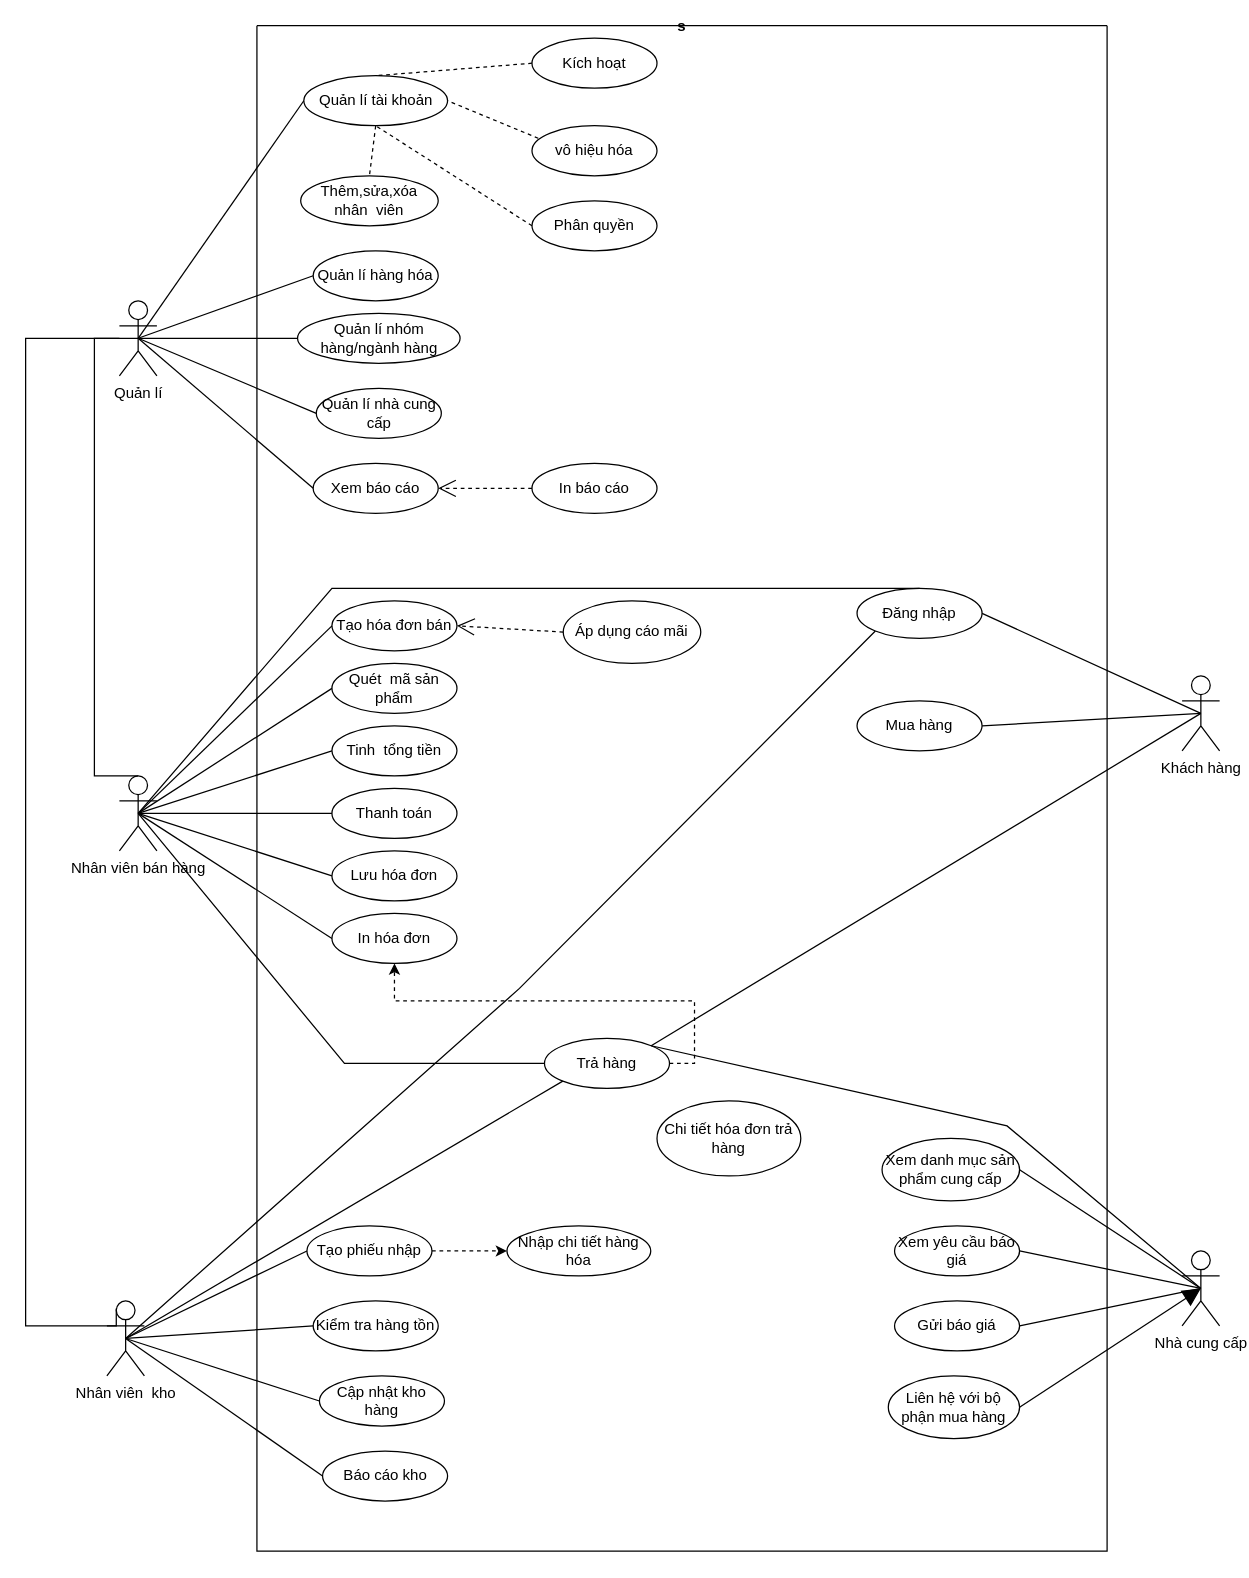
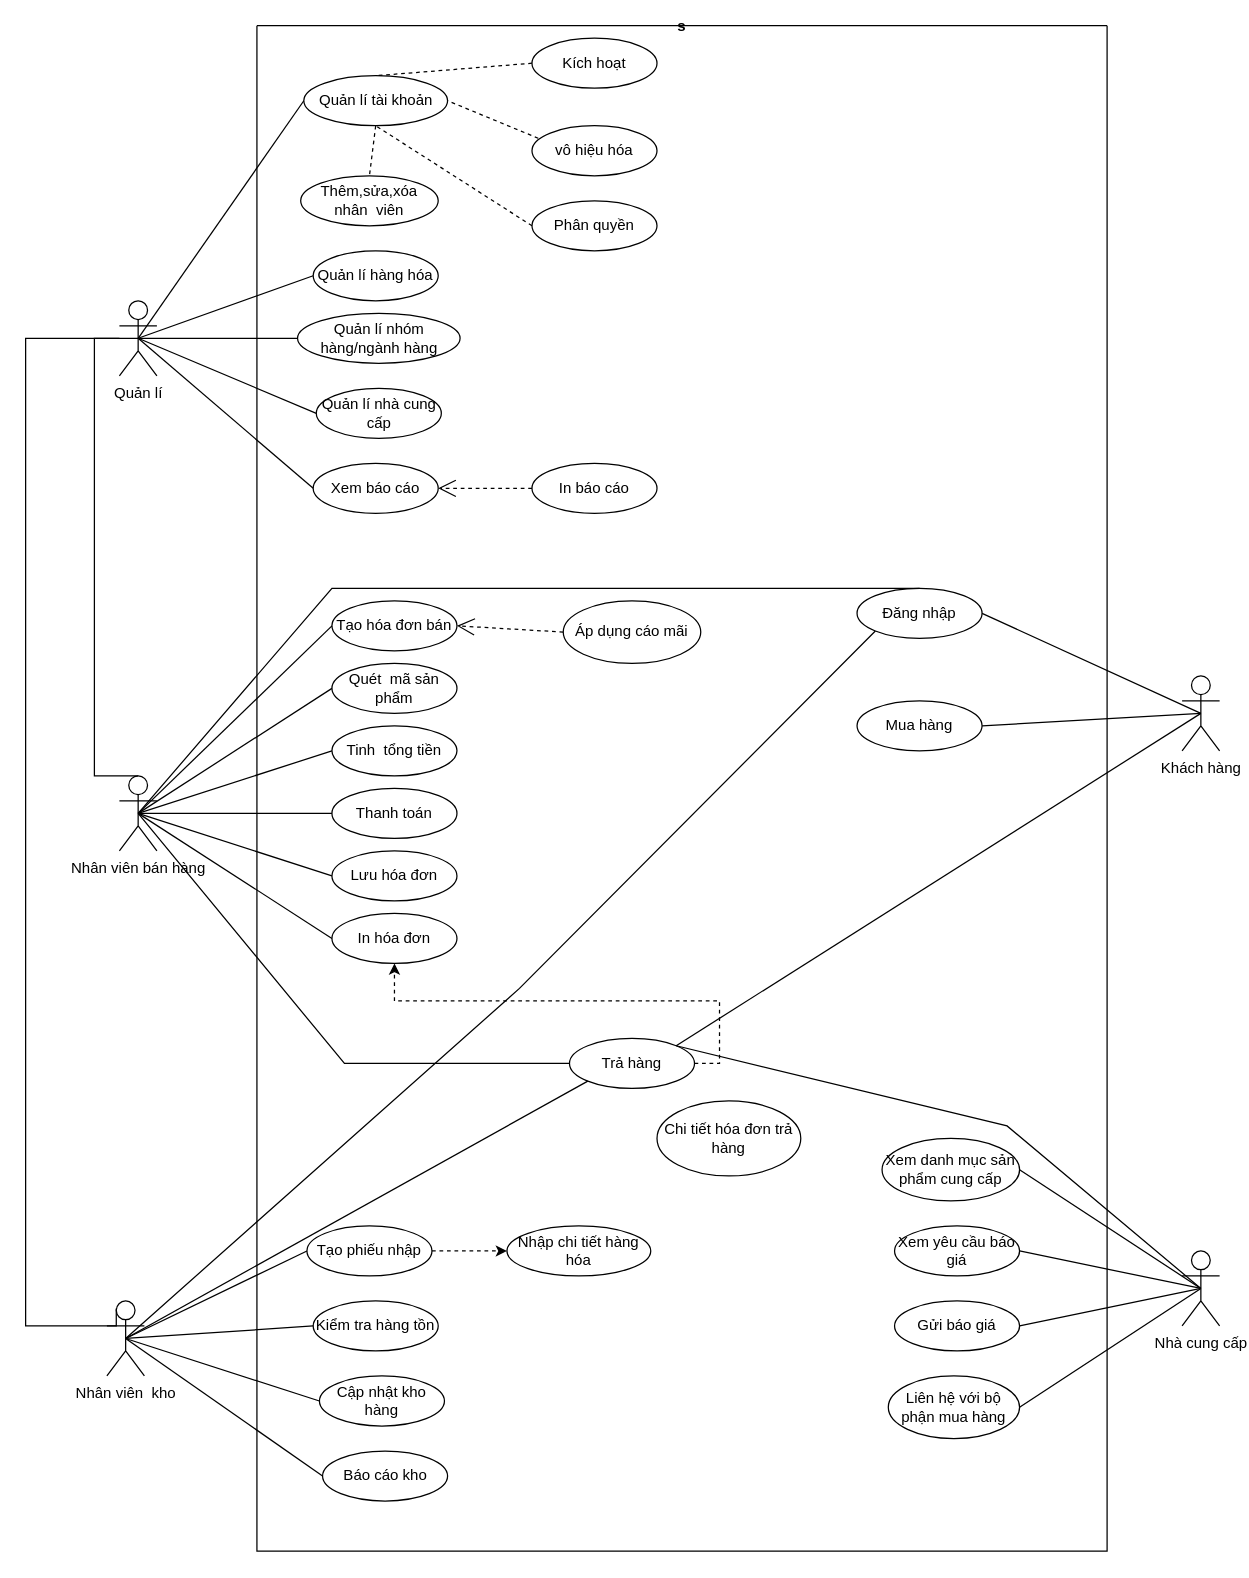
(607, 1063) -> (632, 1063)
(1184, 1299) -> (1190, 1295)
